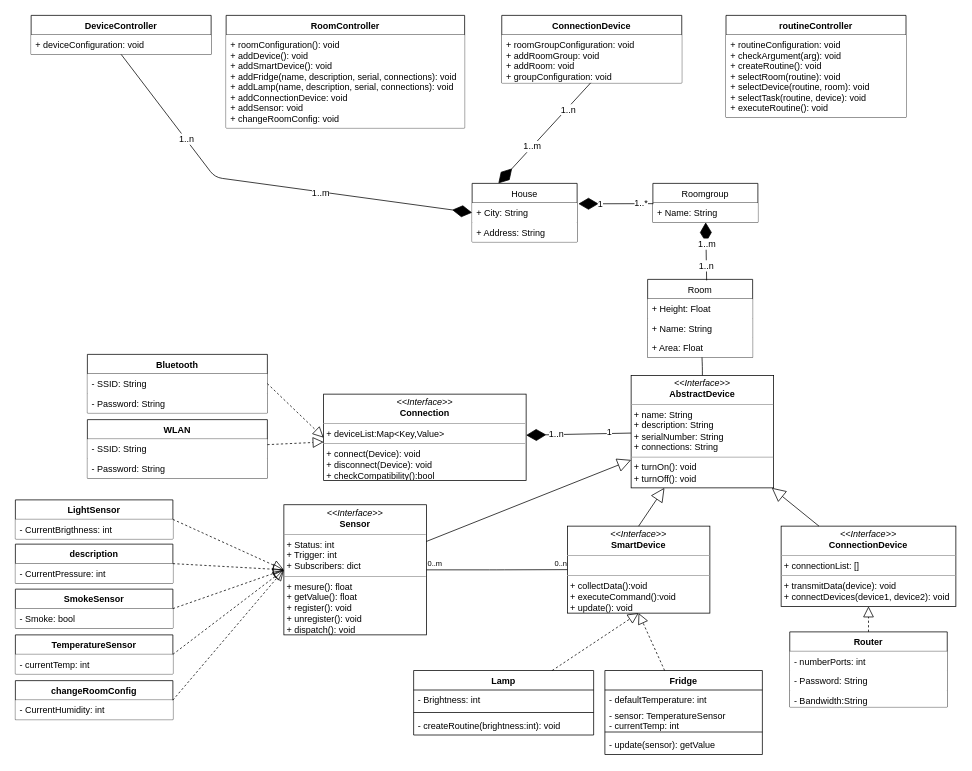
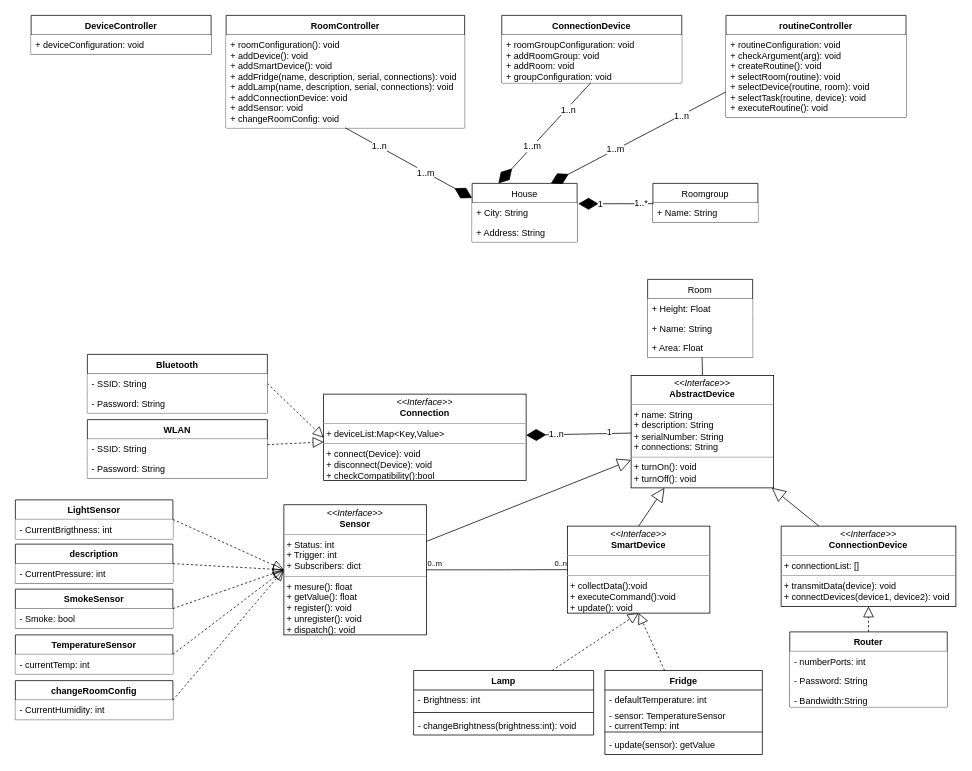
none -> (646, 134)
none -> (401, 158)
(260, 184) -> none
(706, 261) -> none
(502, 726) -> (509, 726)
